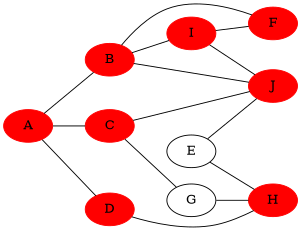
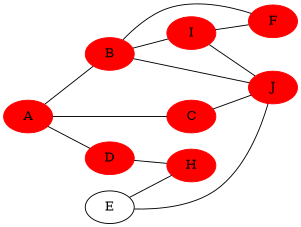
(191, 200) -> none
